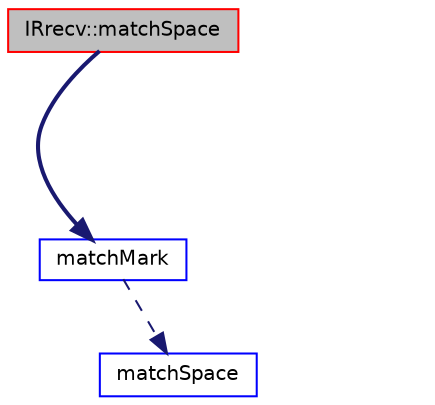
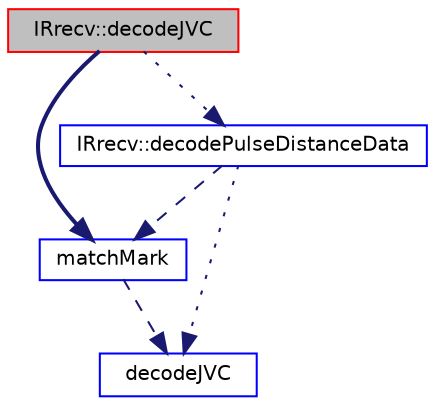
(123, 31) -> (123, 31)
none -> (243, 146)
(178, 375) -> (178, 375)
